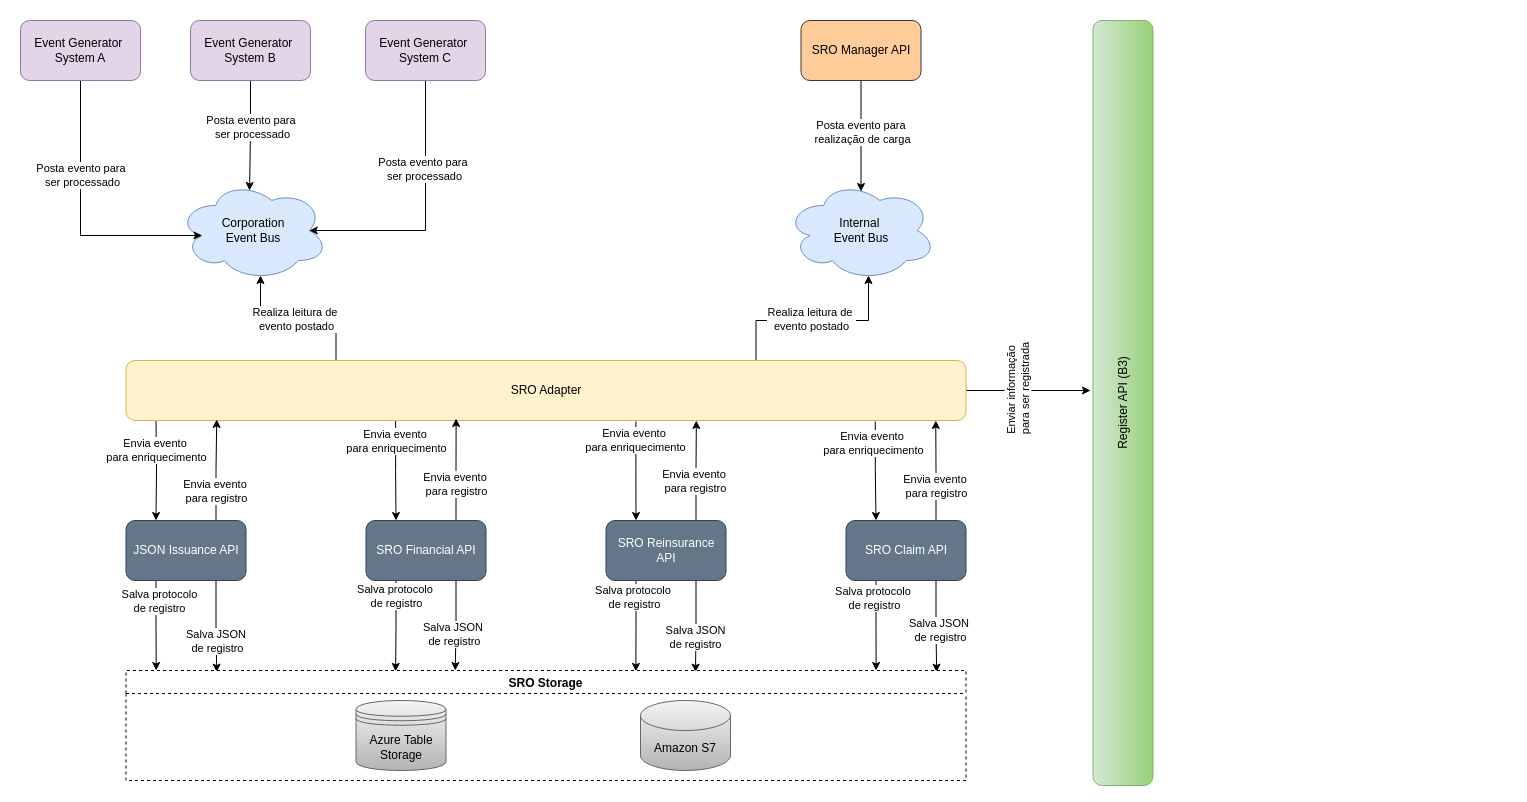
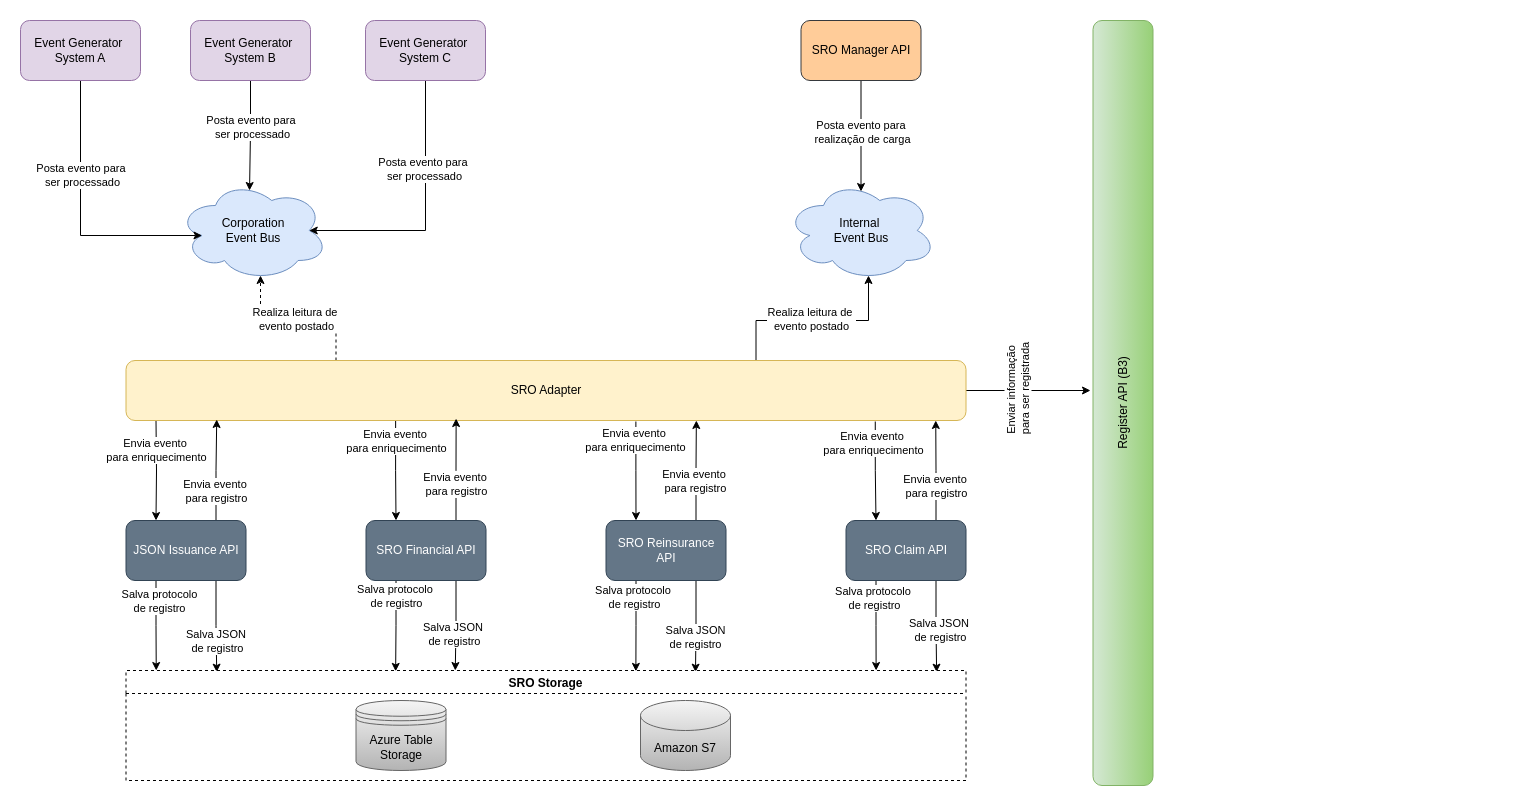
(261, 295) -> (261, 295)
